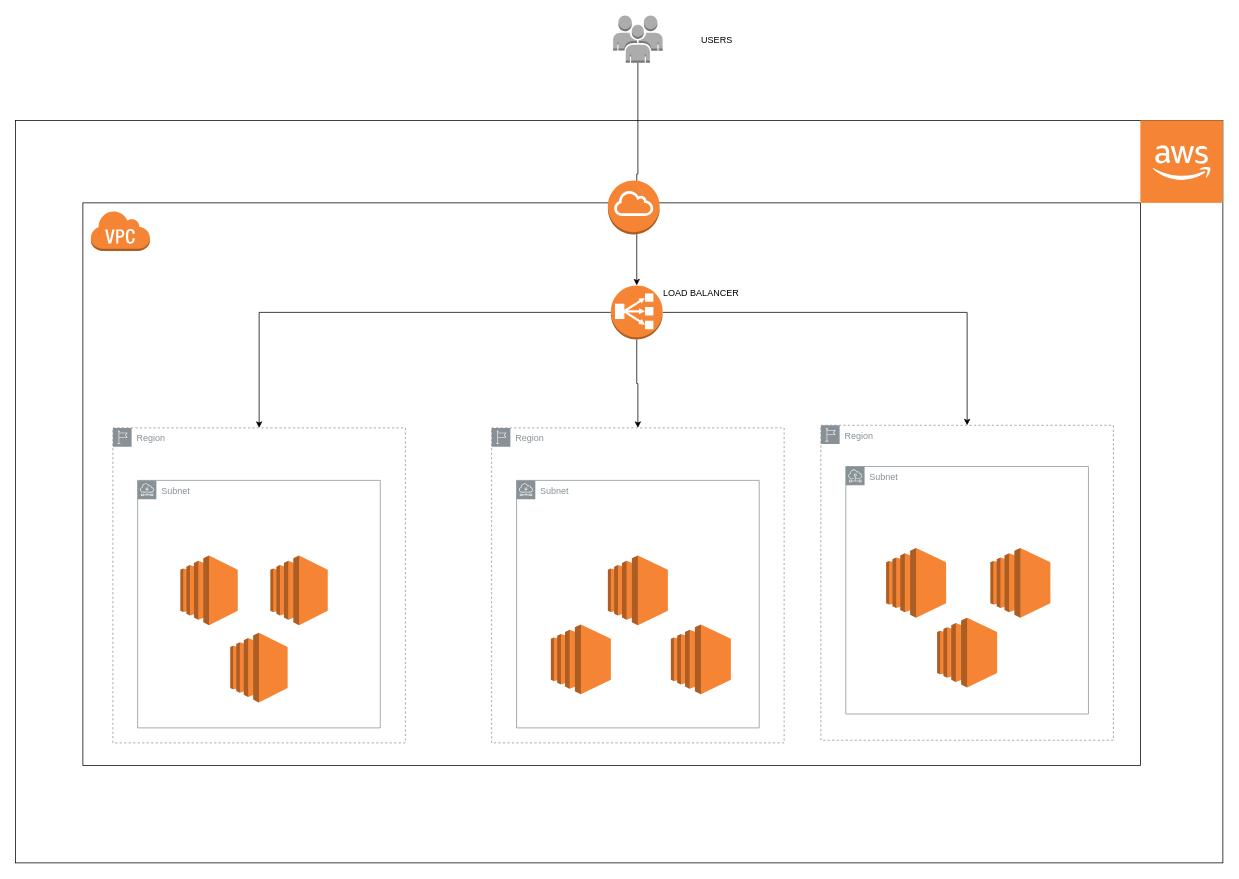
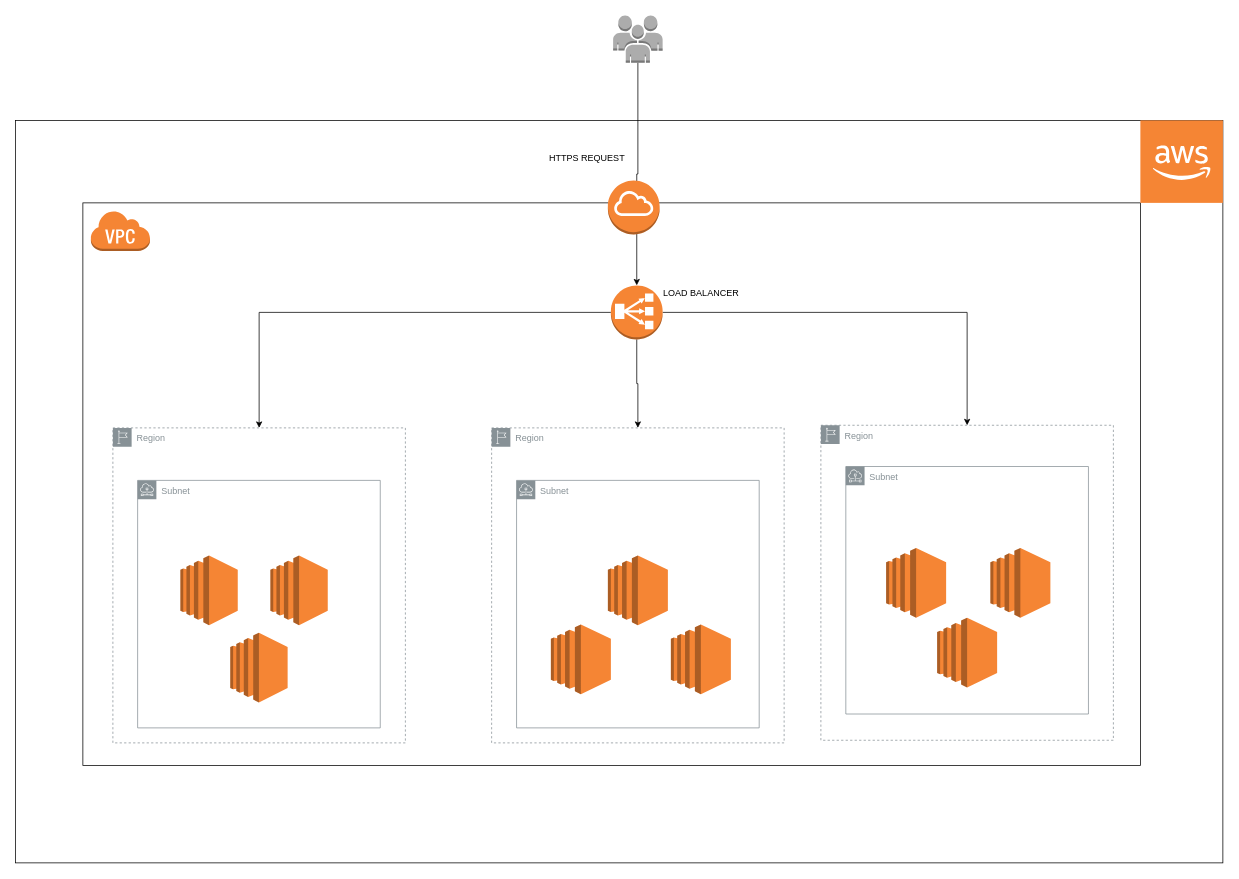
(717, 40) -> none
none -> (587, 158)
